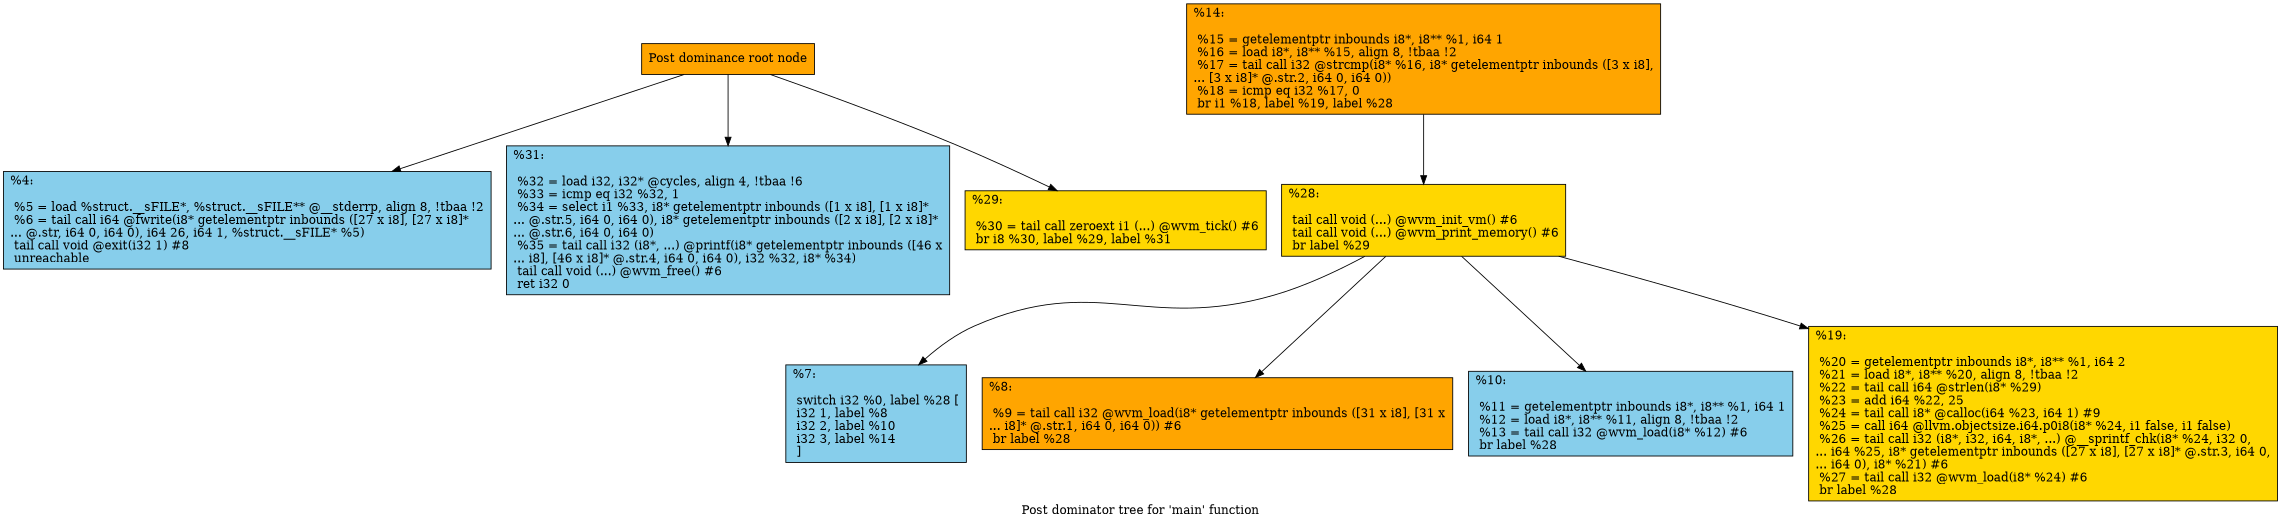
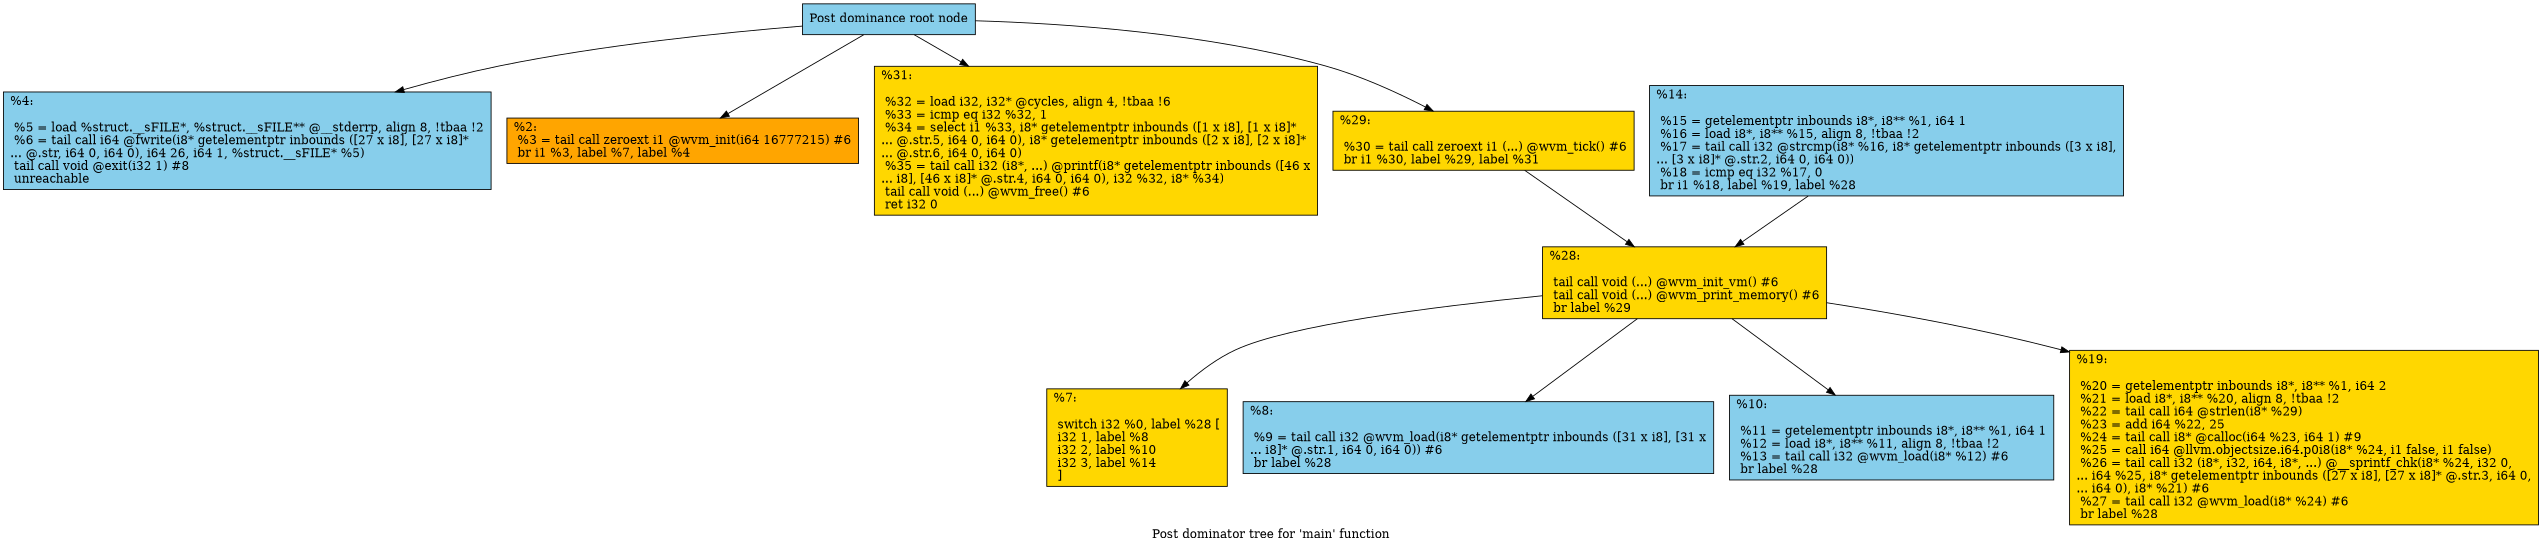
(728, 59) -> (889, 19)
(1424, 59) -> (1887, 141)
none -> (683, 141)
none -> (1576, 206)
(728, 220) -> (1096, 141)
(1072, 240) -> (1440, 160)
(876, 414) -> (1137, 438)
(1217, 414) -> (1478, 438)
